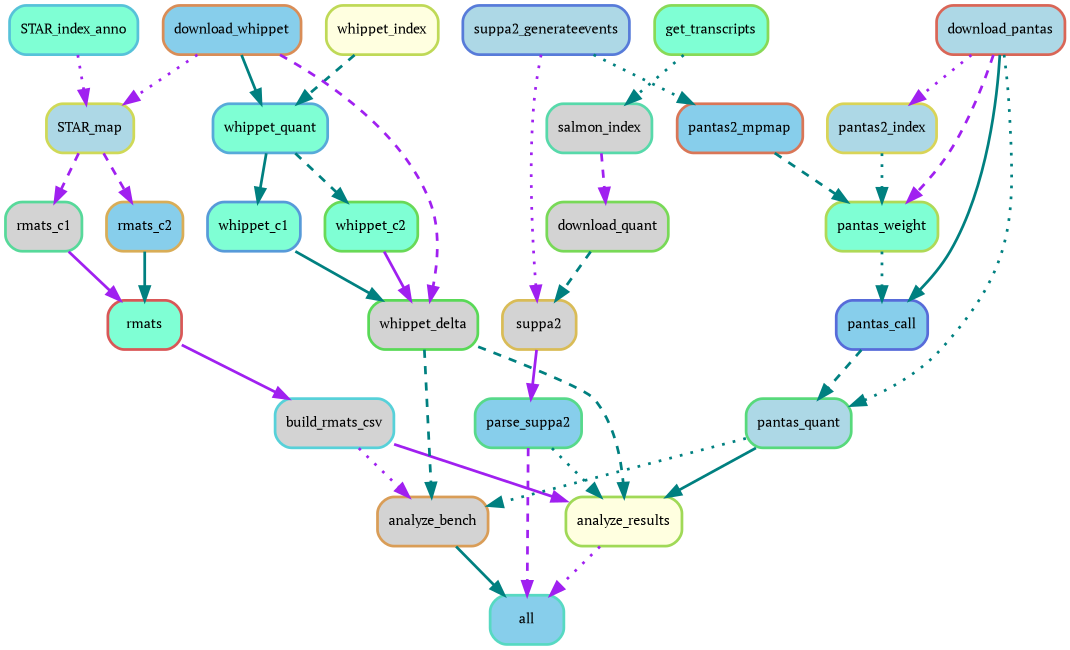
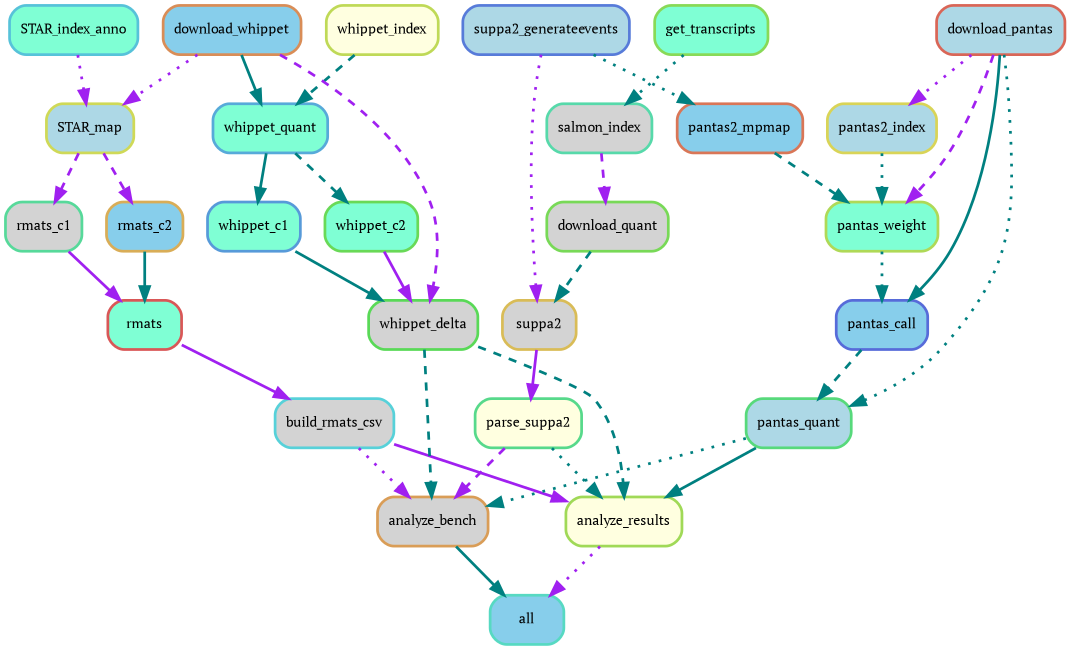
(528, 423) -> (528, 423)
(528, 515) -> (487, 466)
